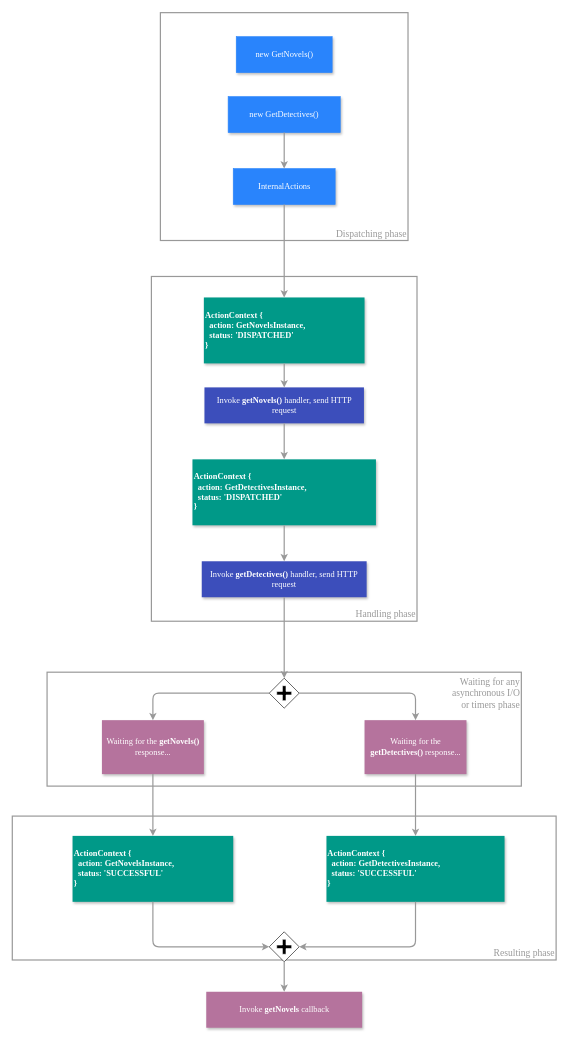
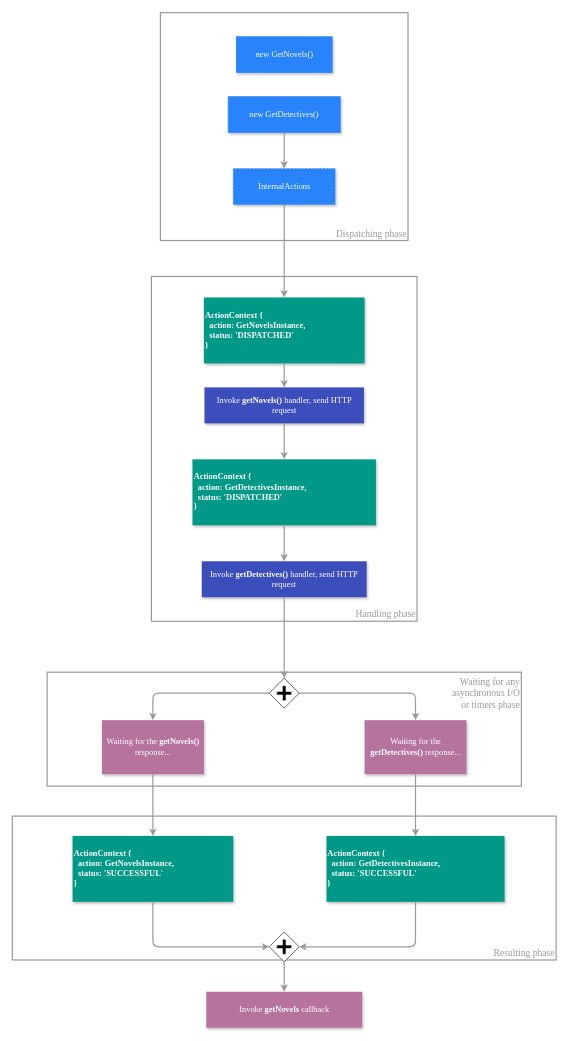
(284, 186) -> (284, 186)
